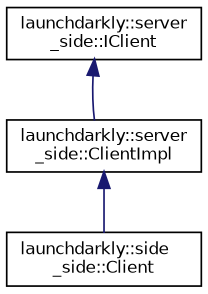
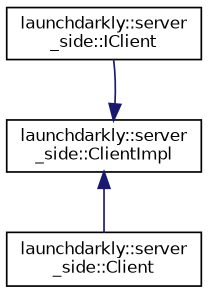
(93, 98) -> (115, 81)
(104, 259) -> (104, 259)
